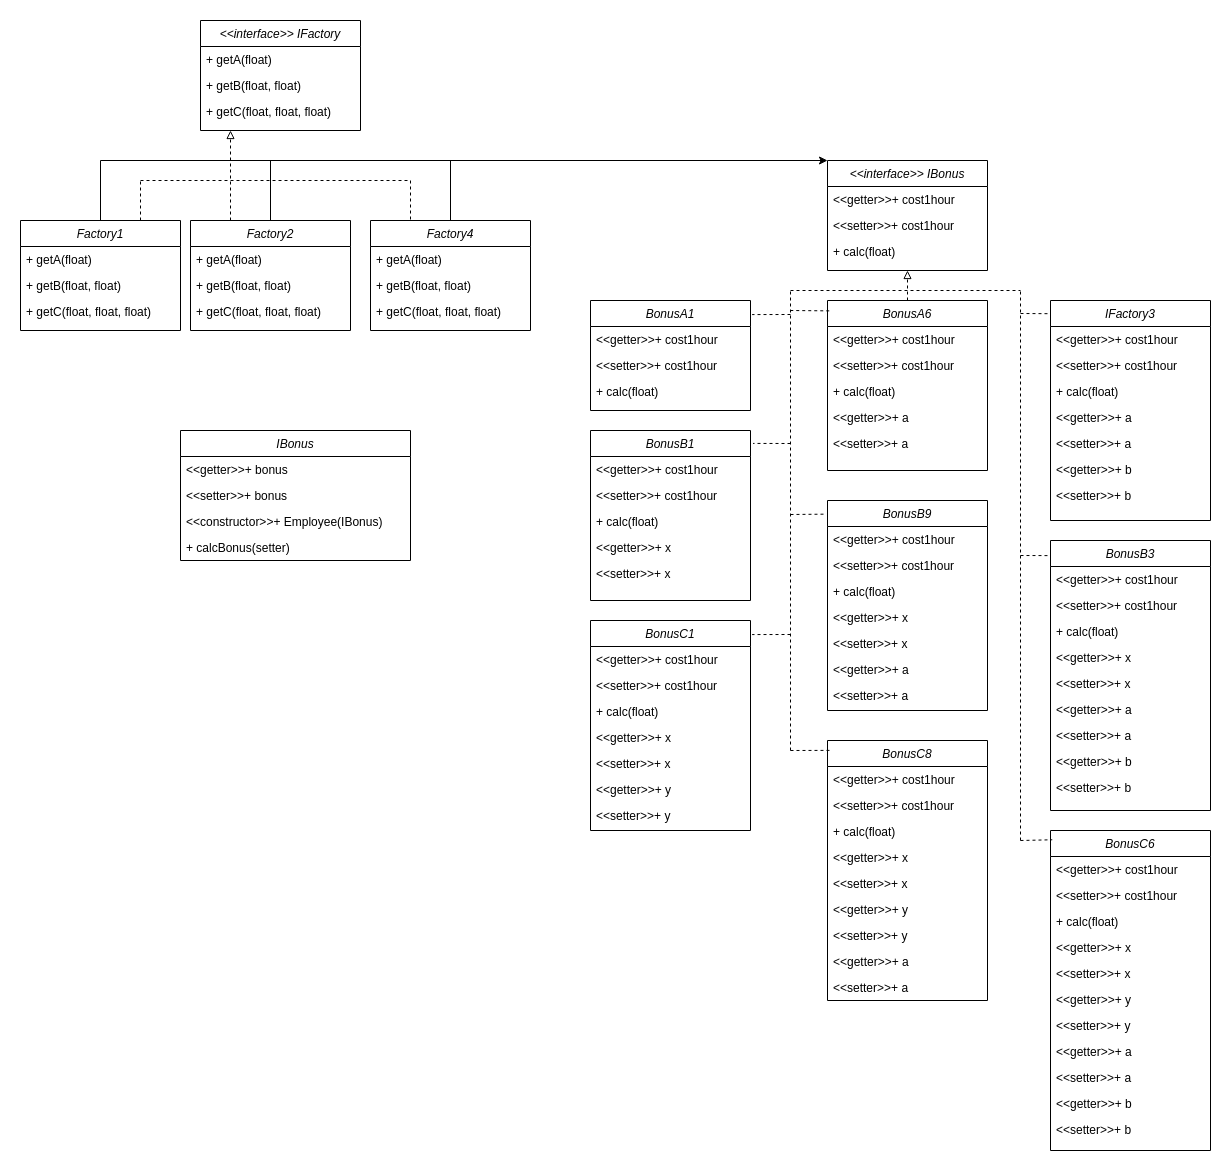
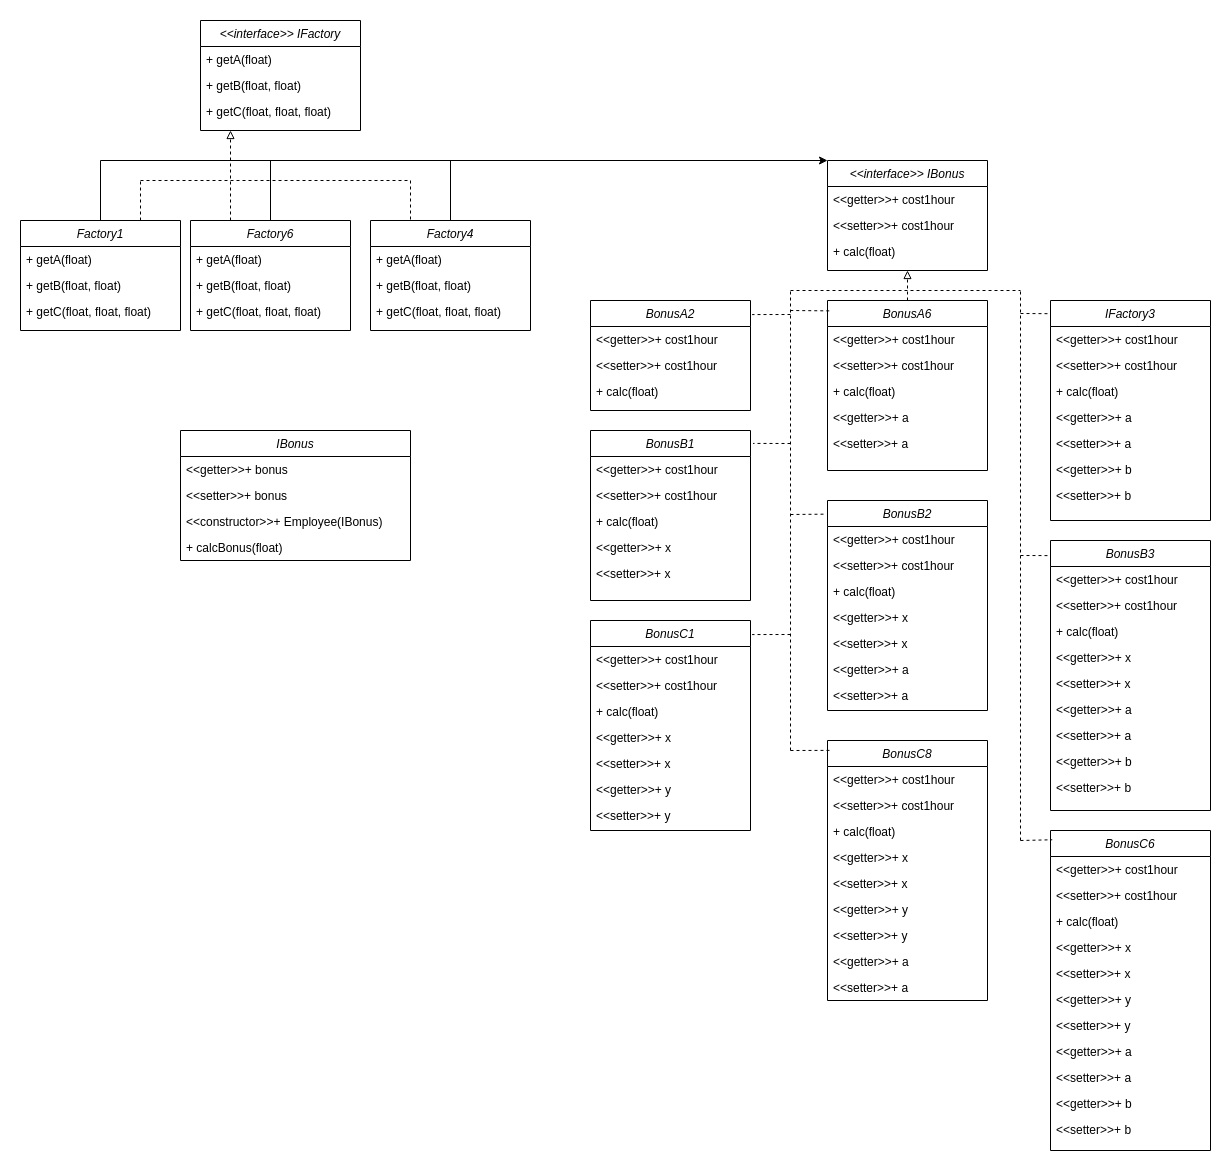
(270, 234) -> (270, 234)
(670, 314) -> (670, 314)
(907, 514) -> (907, 514)
(247, 548) -> (242, 548)
